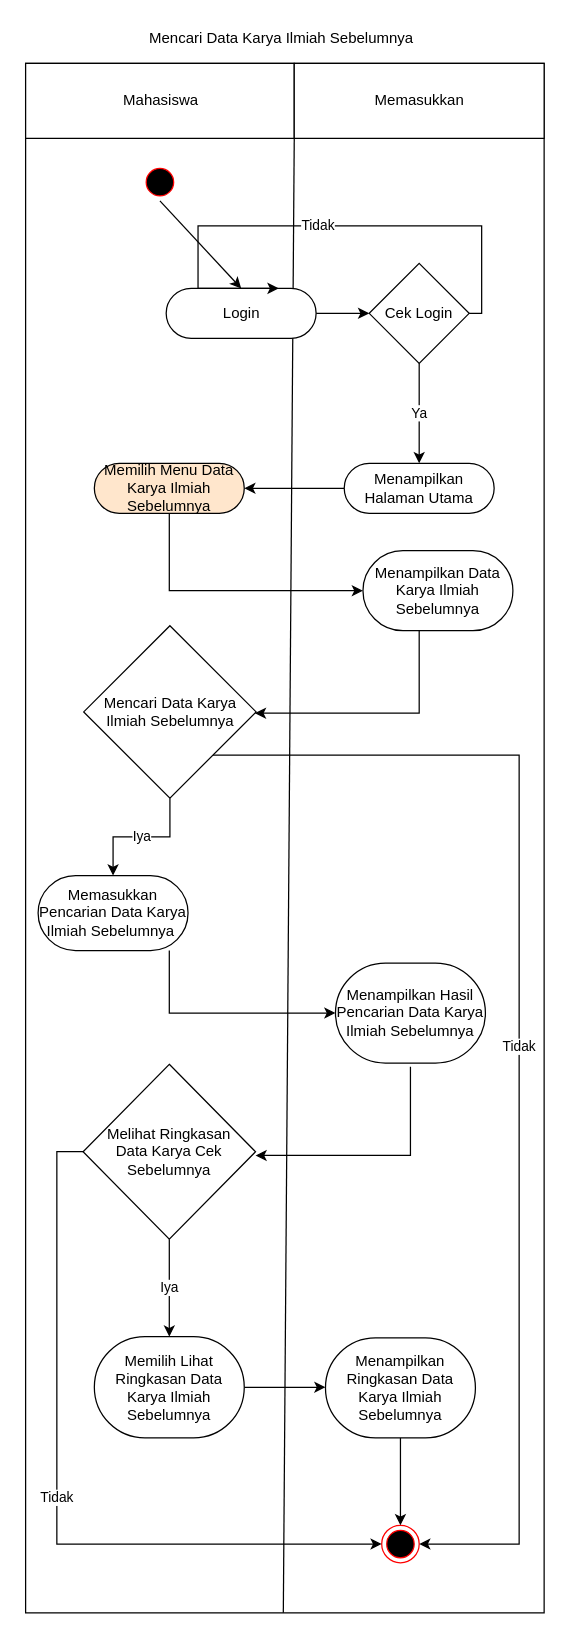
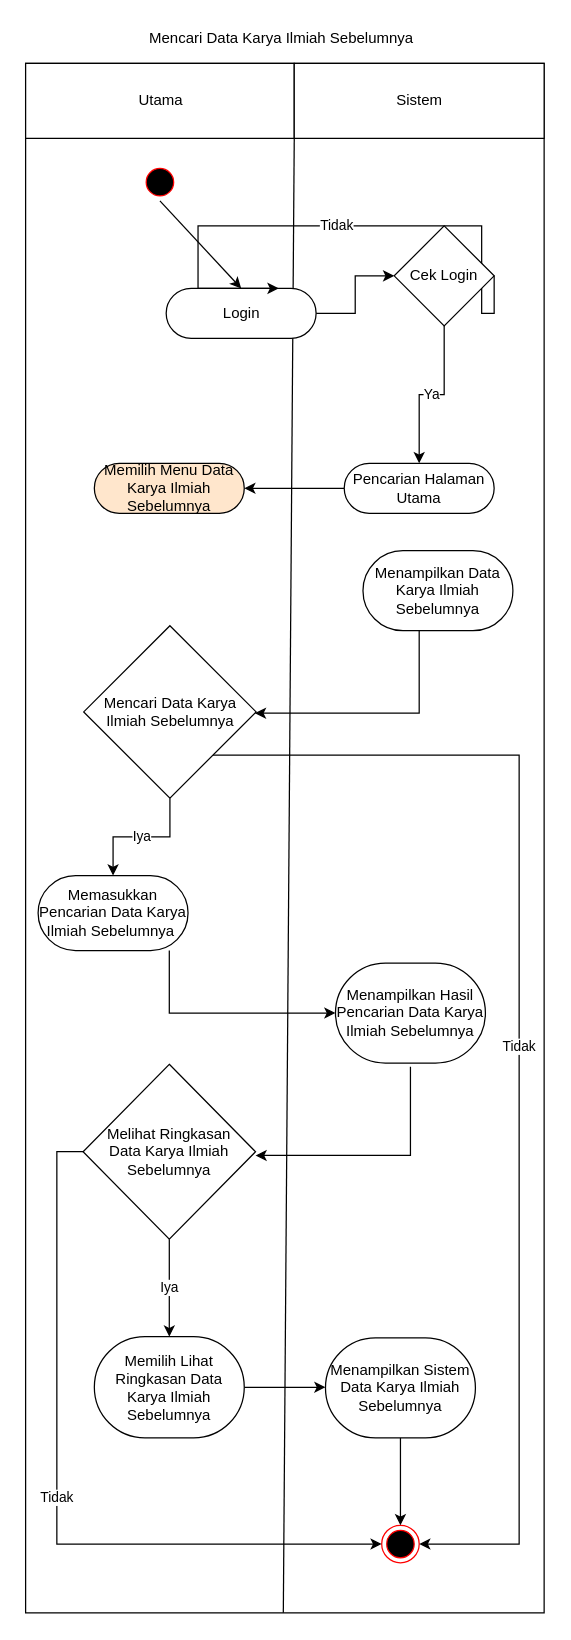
(161, 101) -> (161, 101)
(420, 101) -> (420, 101)
(419, 313) -> (444, 276)
(419, 488) -> (419, 488)
(224, 591) -> none
(169, 1152) -> (169, 1152)
(401, 1388) -> (401, 1388)
